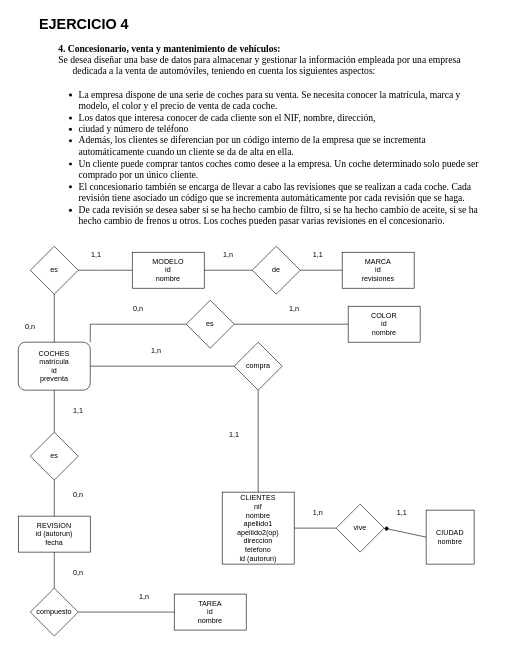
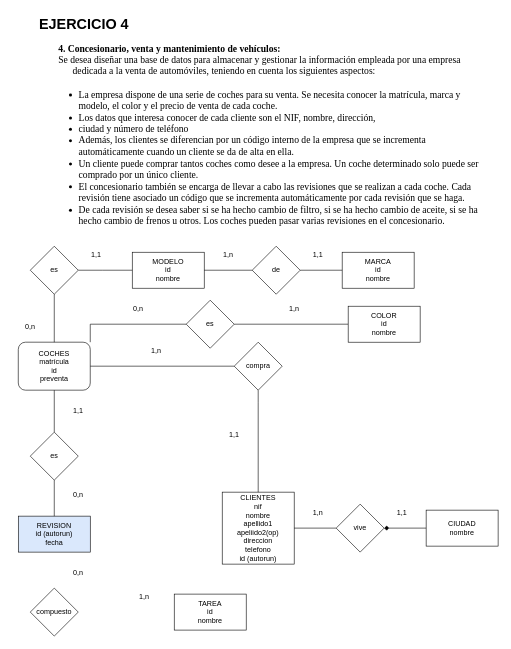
(378, 270) -> (378, 270)
(54, 534) -> (54, 534)
(450, 537) -> (462, 528)
(54, 570) -> none
(126, 612) -> none
